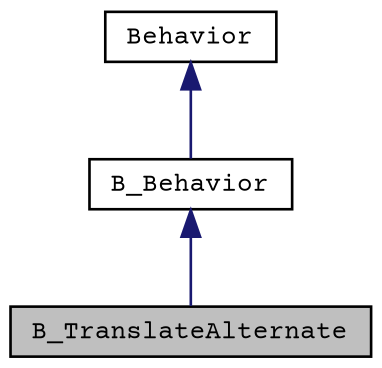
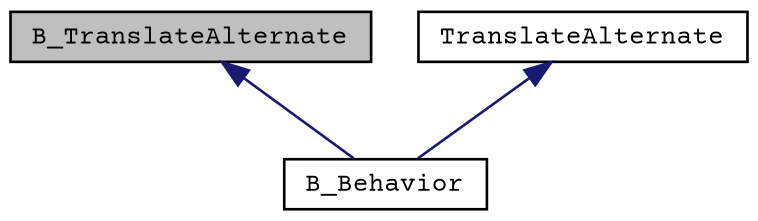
(191, 37) -> (583, 37)
(191, 272) -> (299, 118)
